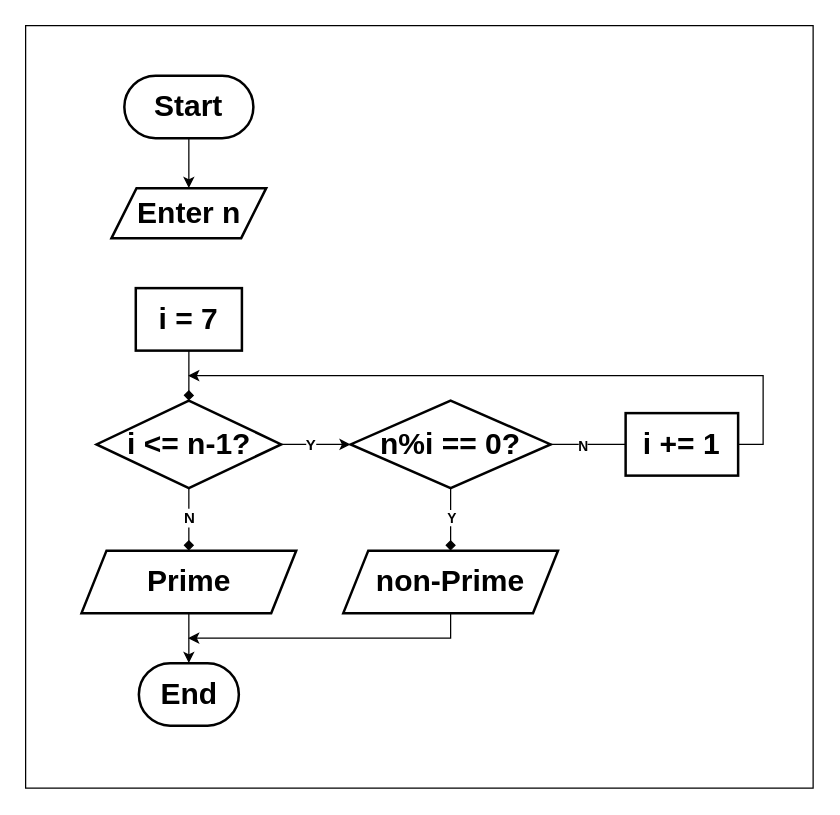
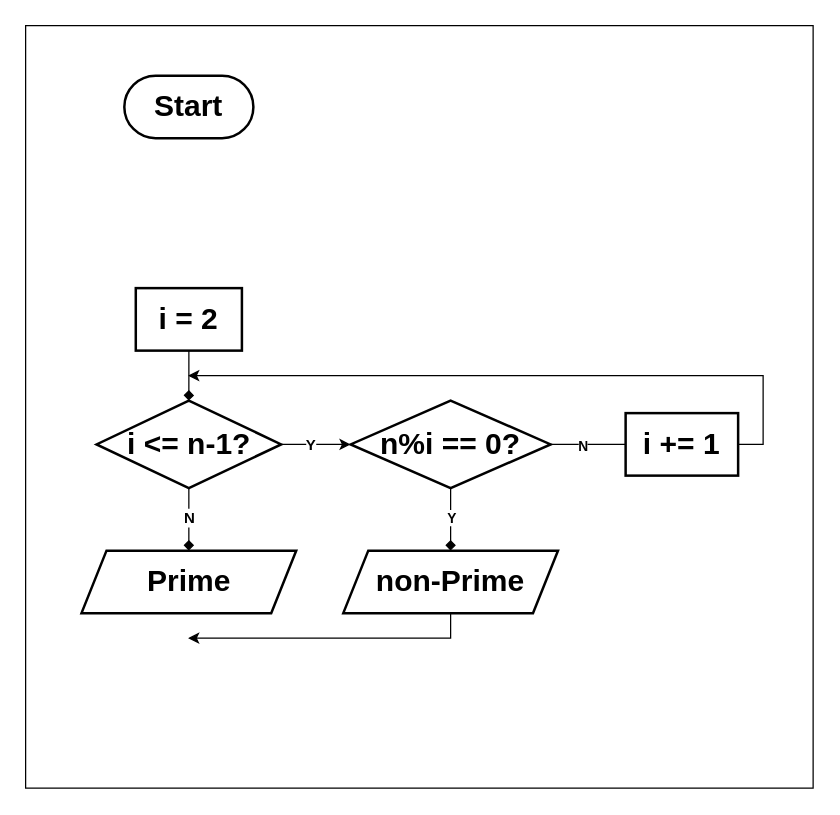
(189, 159) -> none
(189, 213) -> none
(189, 319) -> (189, 319)
(189, 634) -> none
(189, 694) -> none
